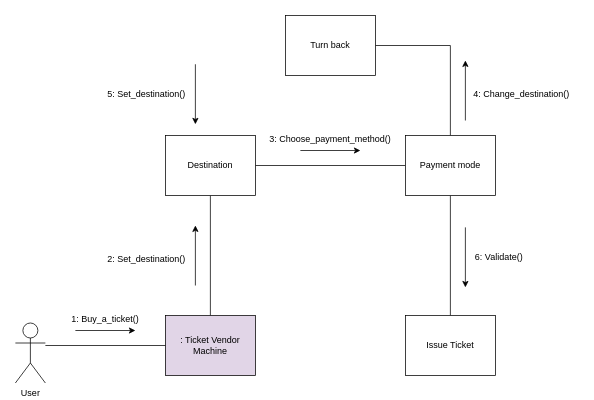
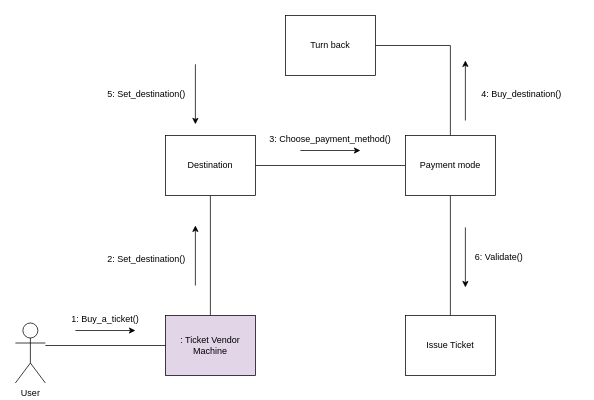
(522, 94) -> (522, 94)
